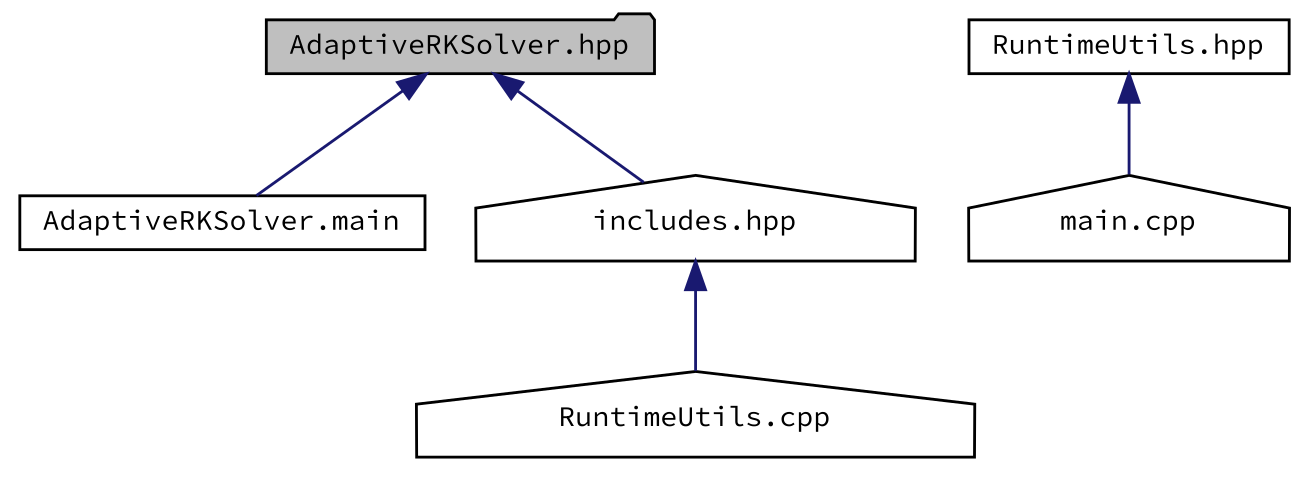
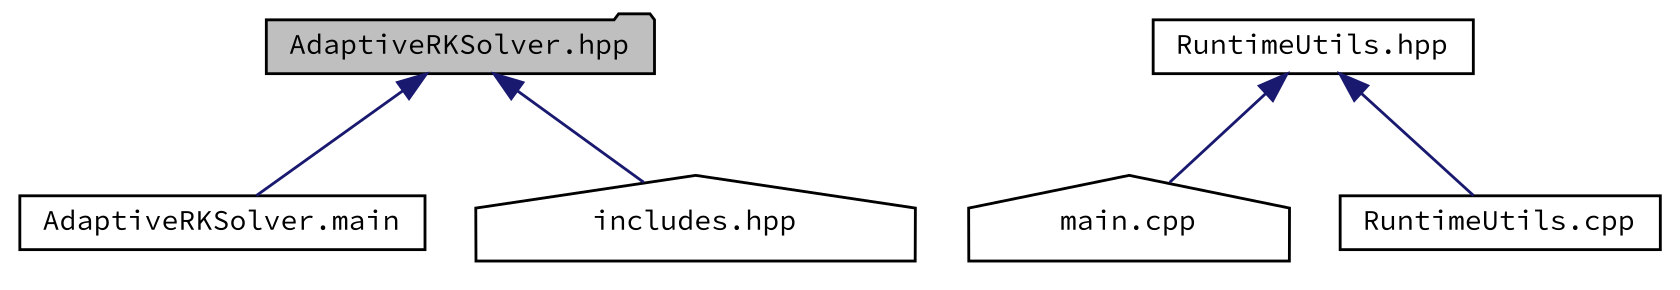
(696, 331) -> (1418, 145)
(696, 419) -> (1500, 223)
